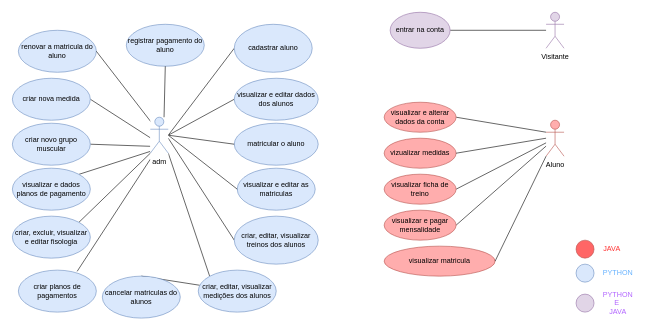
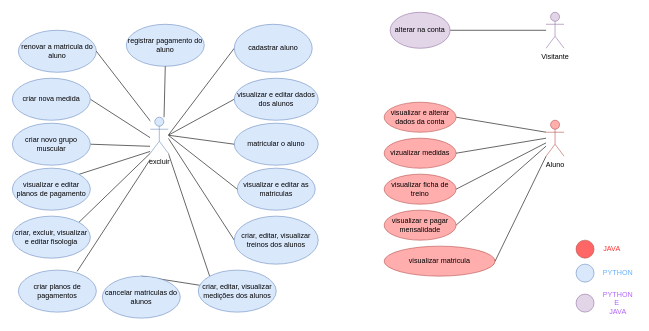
(420, 30) -> (420, 30)
(160, 162) -> (160, 162)
(51, 189) -> (51, 189)
